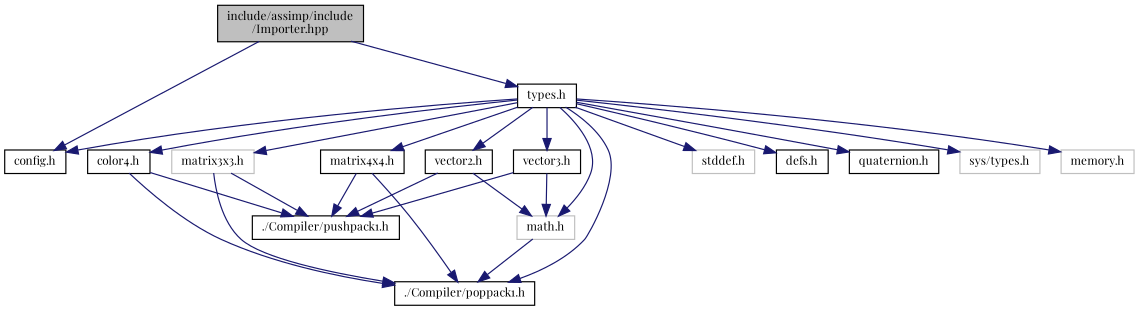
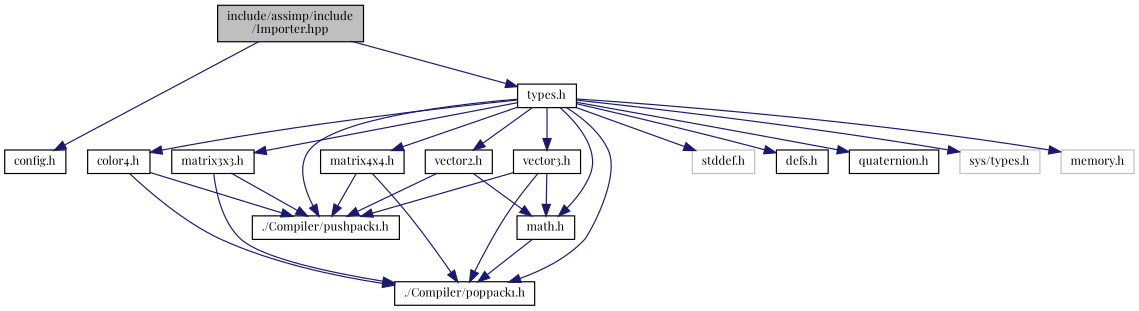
(297, 119) -> (381, 119)
(213, 162) -> (213, 162)
none -> (503, 220)
(546, 228) -> (546, 228)
